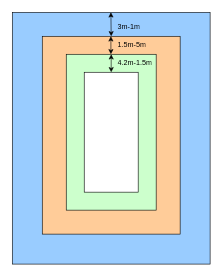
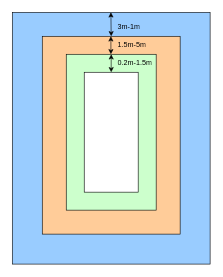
(134, 63) -> (134, 63)
